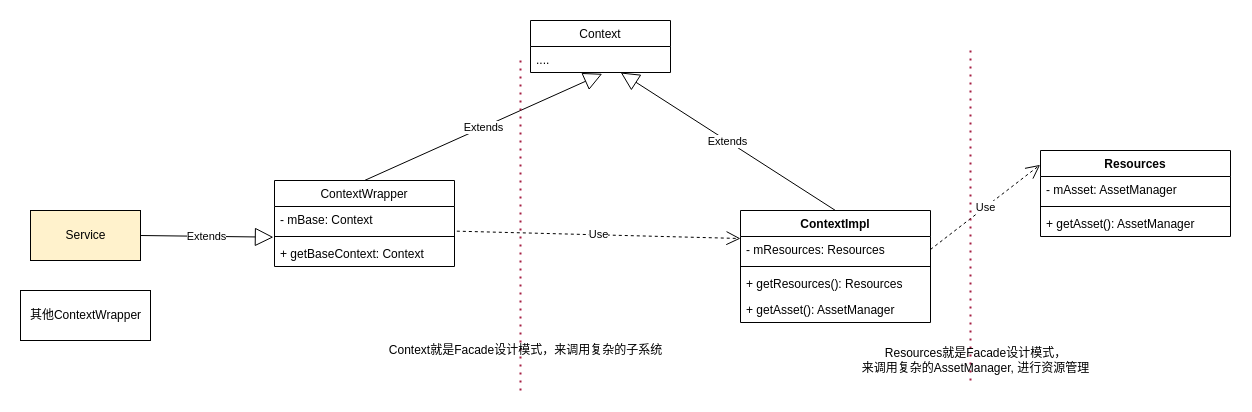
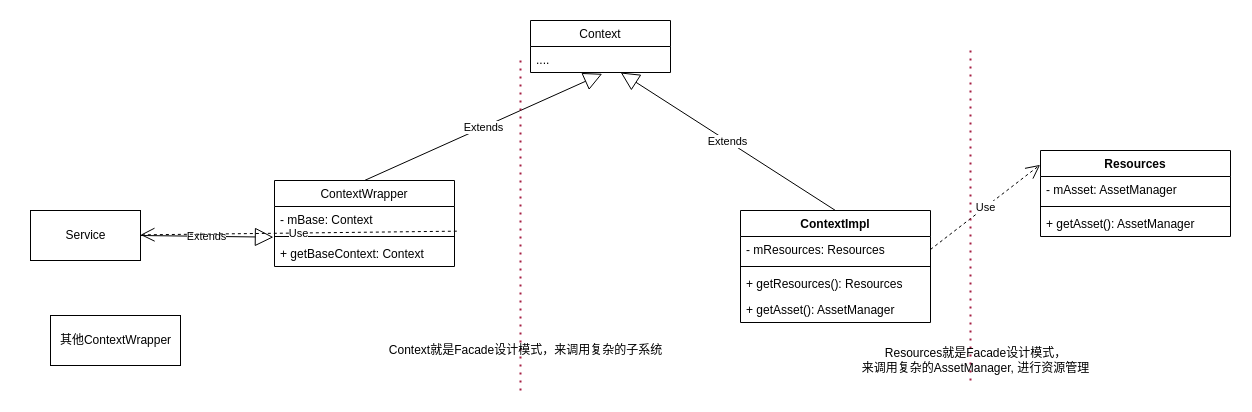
(597, 235) -> (315, 233)
(86, 236) -> (86, 236)
(86, 316) -> (116, 341)
